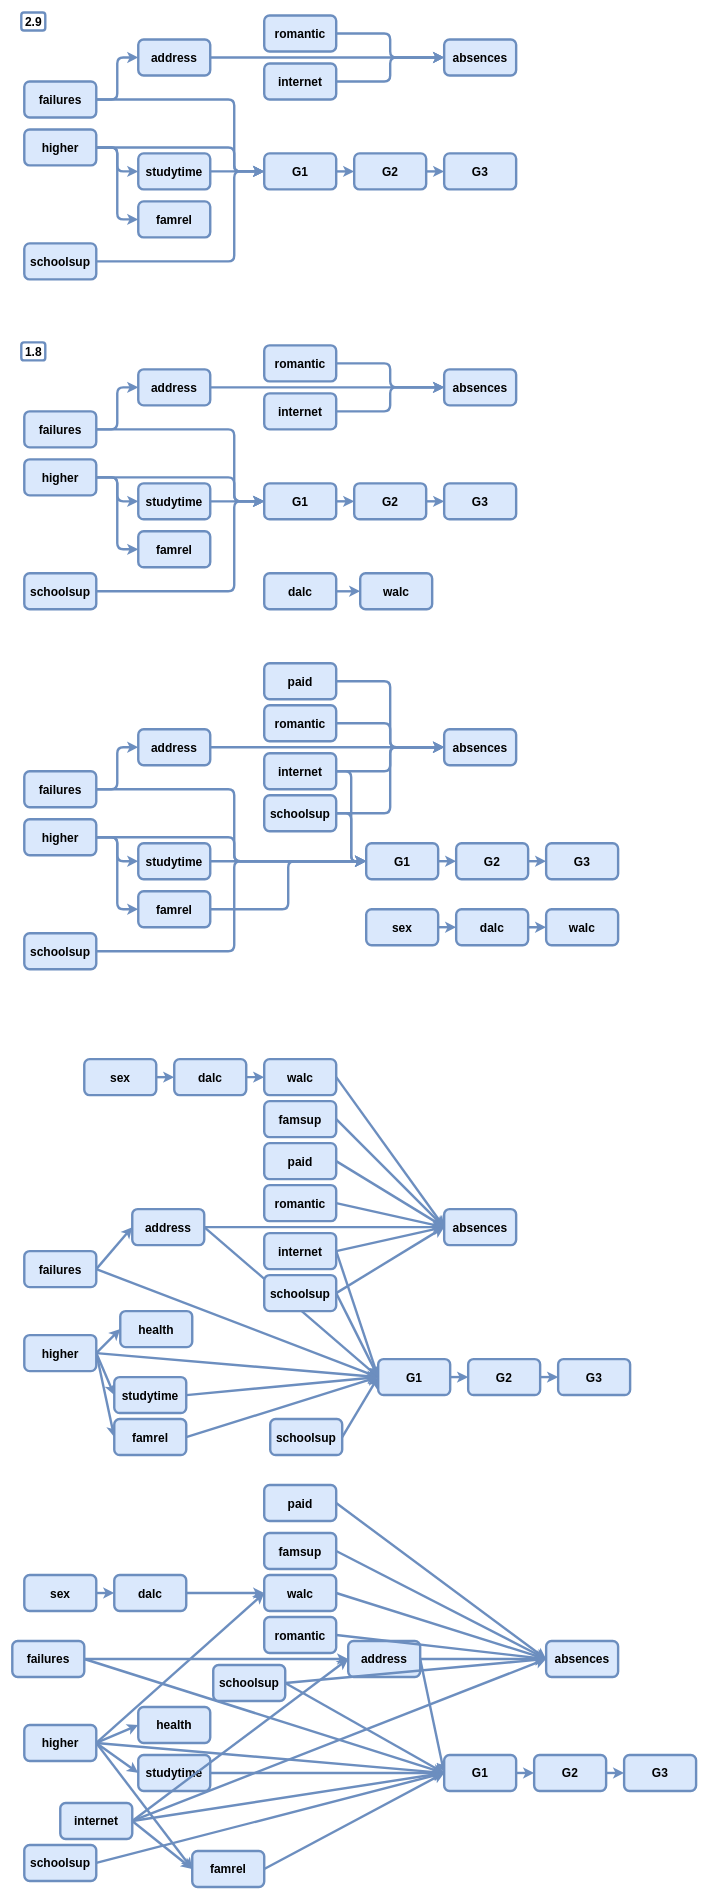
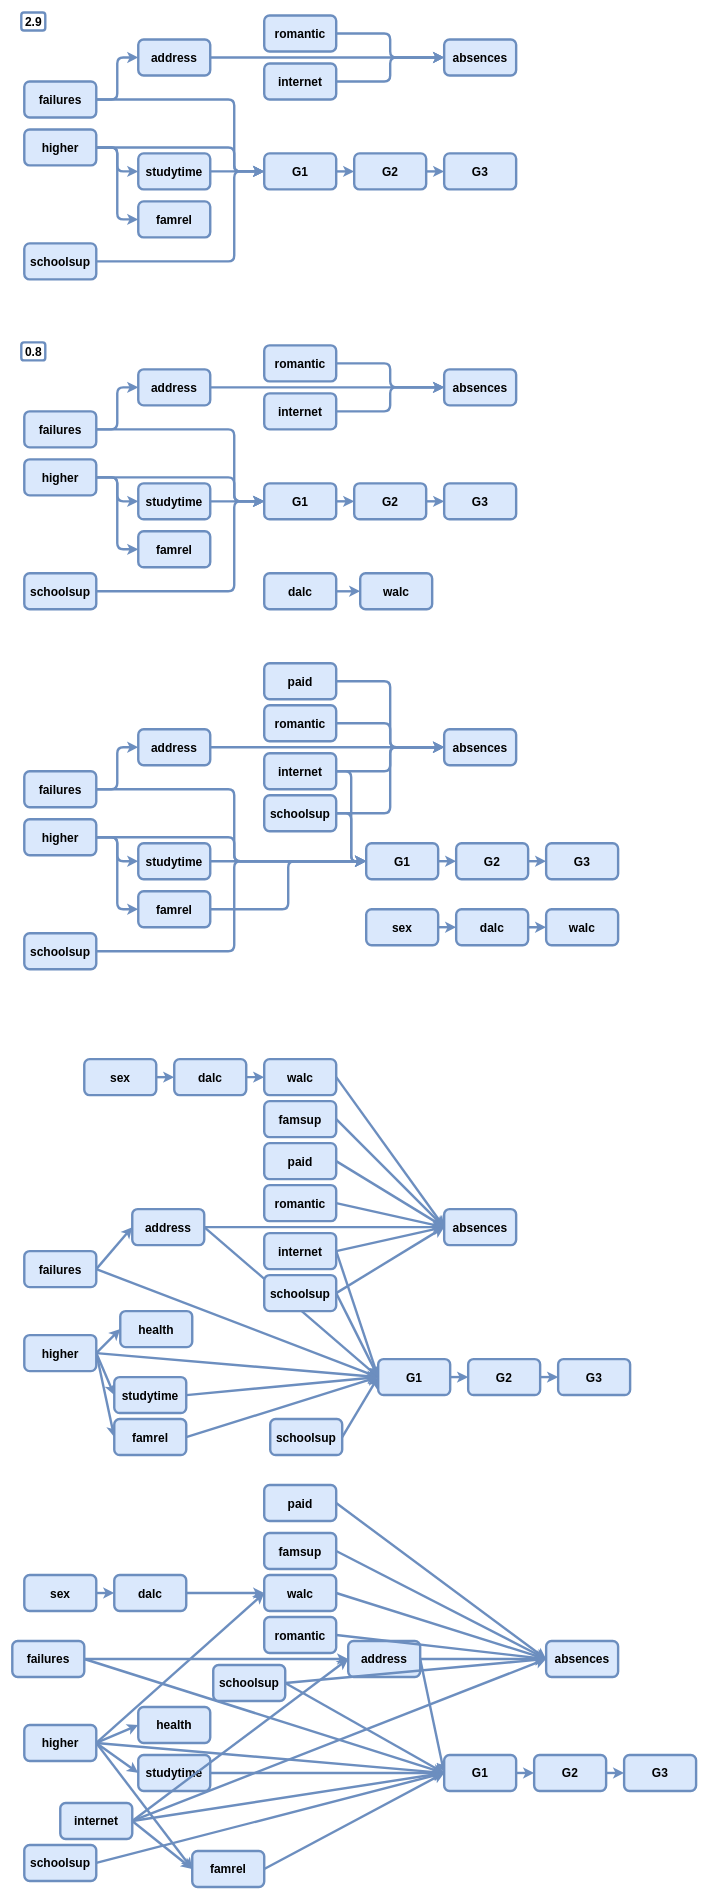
(34, 351) -> (34, 351)
